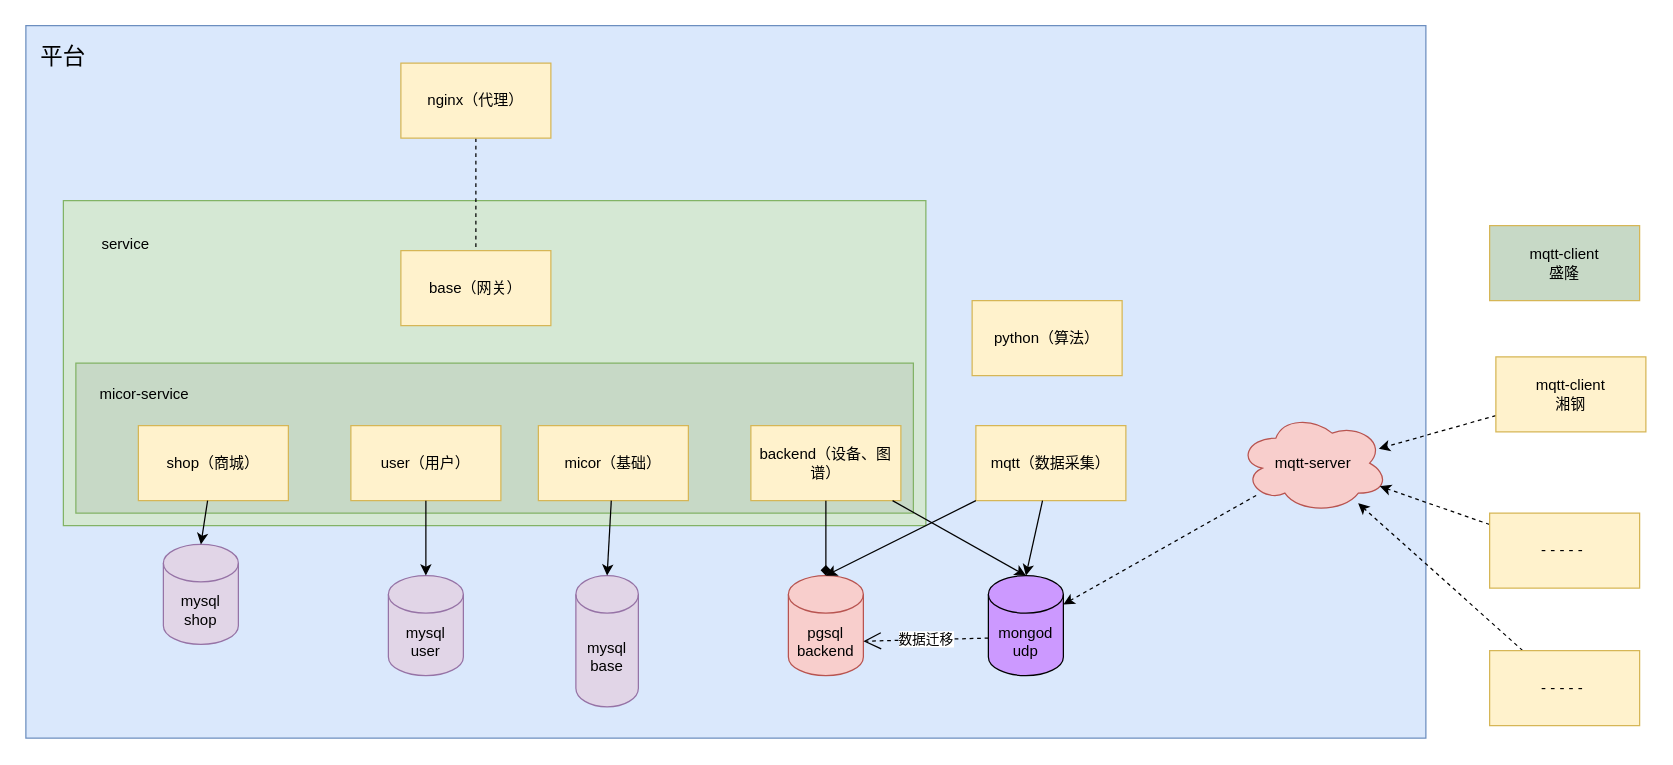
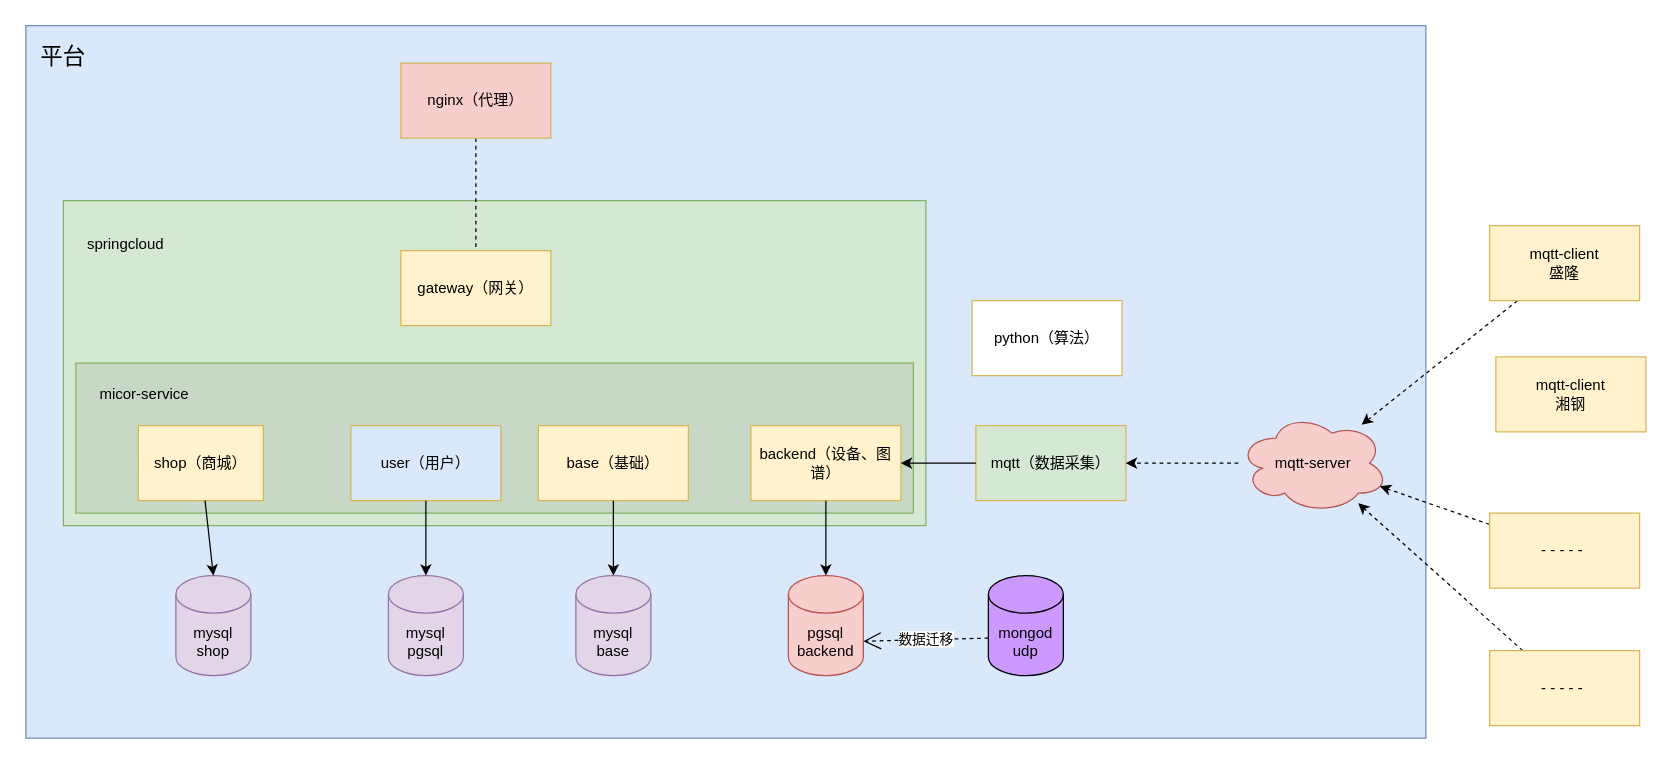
(476, 101) -> (476, 101)
(126, 244) -> (126, 244)
(1564, 263) -> (1564, 263)
(476, 288) -> (476, 288)
(1047, 338) -> (1047, 338)
none -> (1443, 360)
(1441, 431) -> none
(213, 463) -> (201, 463)
(426, 463) -> (426, 463)
(613, 463) -> (613, 463)
(1051, 463) -> (1051, 463)
(1035, 534) -> none
(905, 536) -> (943, 463)
(955, 536) -> none
(1163, 548) -> (1186, 463)
(826, 565) -> (826, 566)
(201, 594) -> (213, 626)
(607, 641) -> (613, 626)
(426, 642) -> (426, 642)
